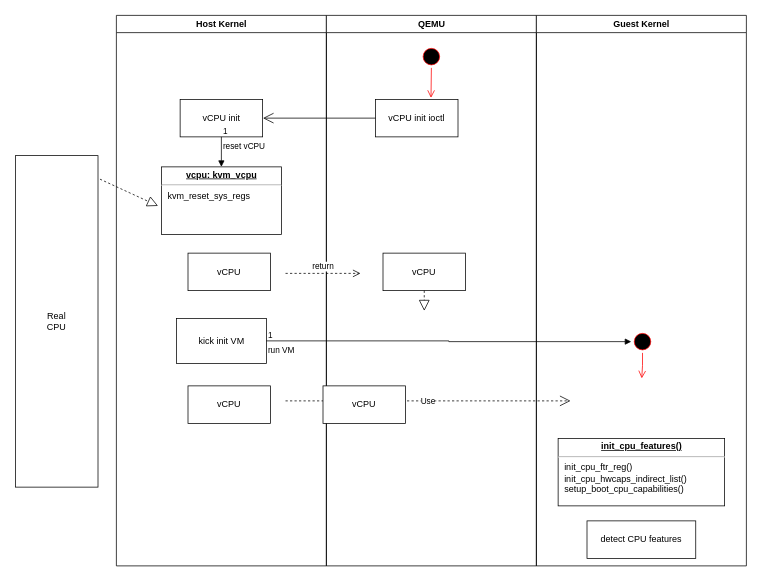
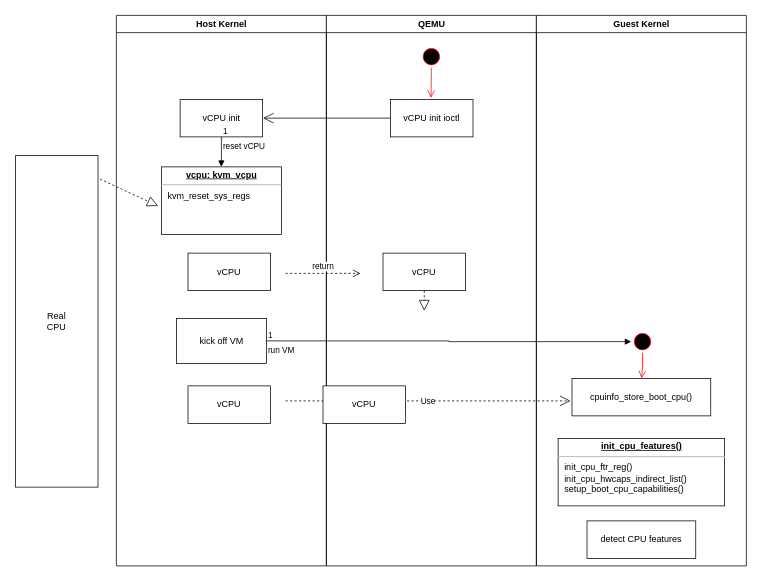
(417, 118) -> (432, 118)
(222, 341) -> (222, 341)
none -> (641, 397)
